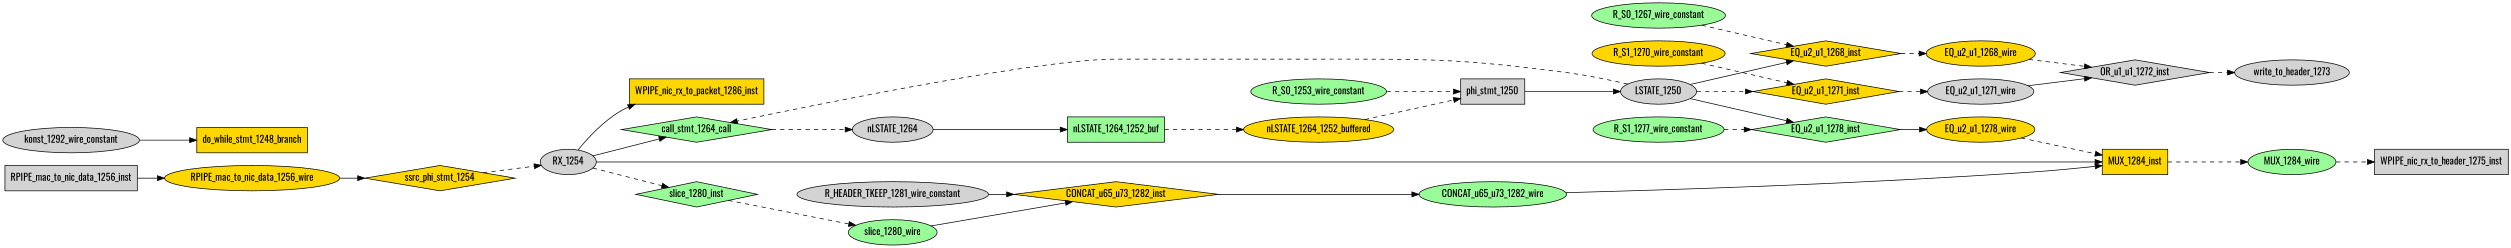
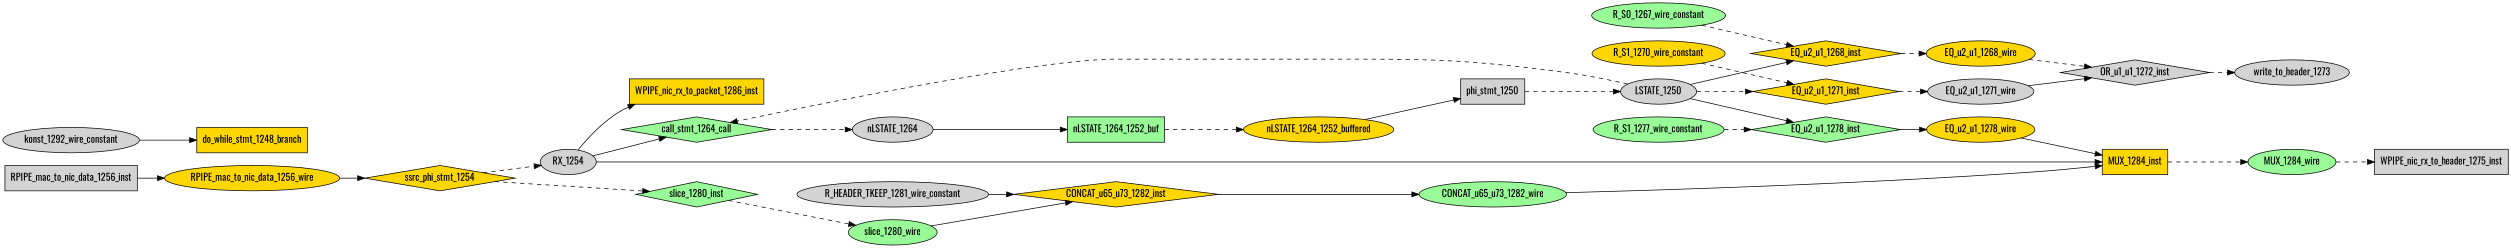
(1319, 92) -> none
(1569, 92) -> (1569, 92)
(1409, 110) -> (1409, 110)
(2058, 146) -> (2058, 146)
(627, 177) -> (569, 186)
